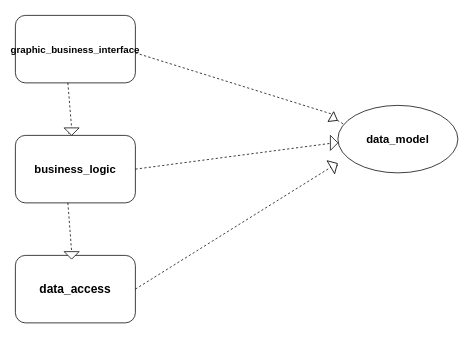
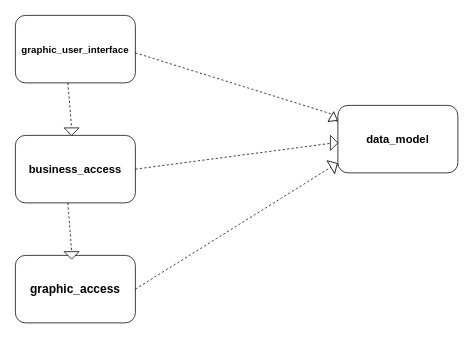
(75, 49) -> (75, 49)
(398, 139) -> (398, 139)
(75, 169) -> (75, 169)
(75, 289) -> (75, 289)
